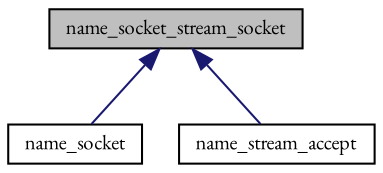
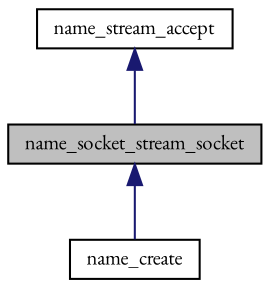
(234, 94) -> (135, 97)
(75, 144) -> (135, 259)
